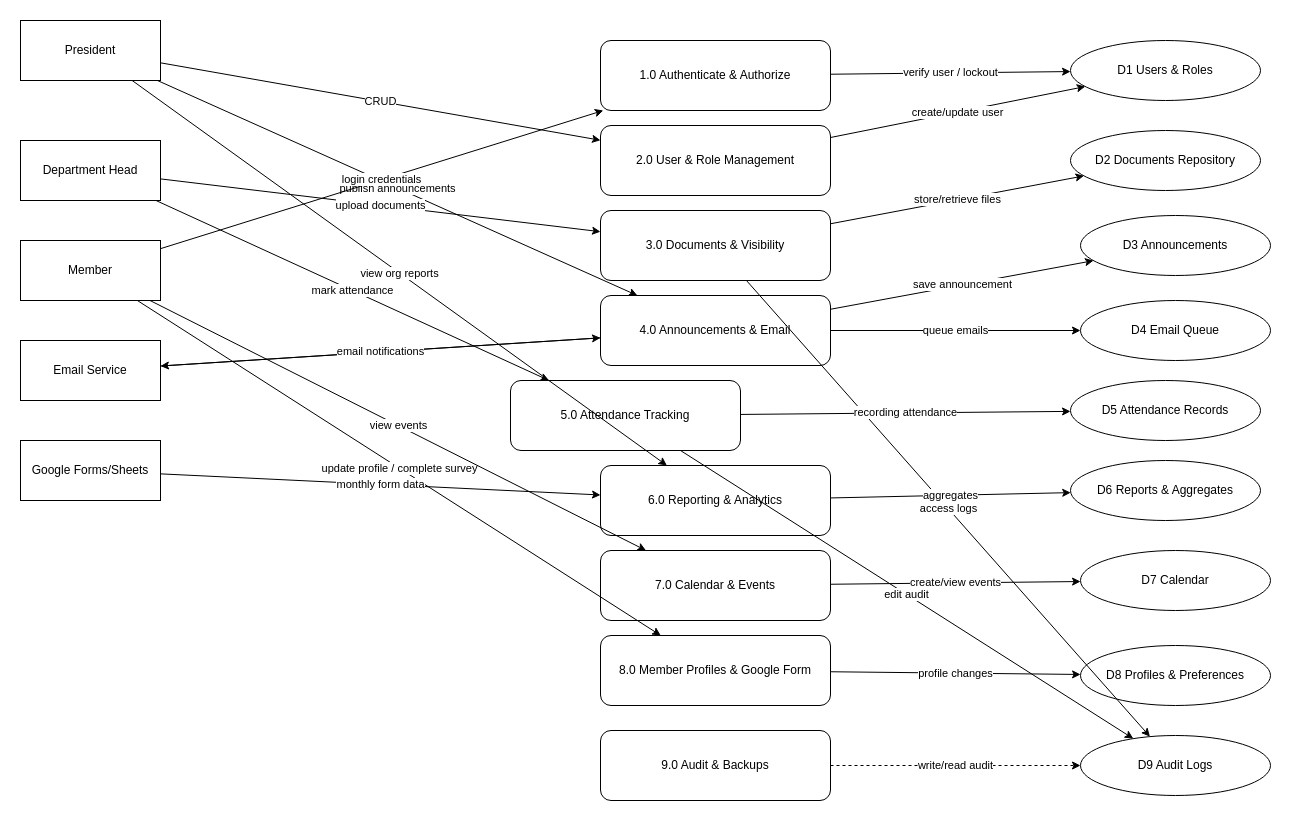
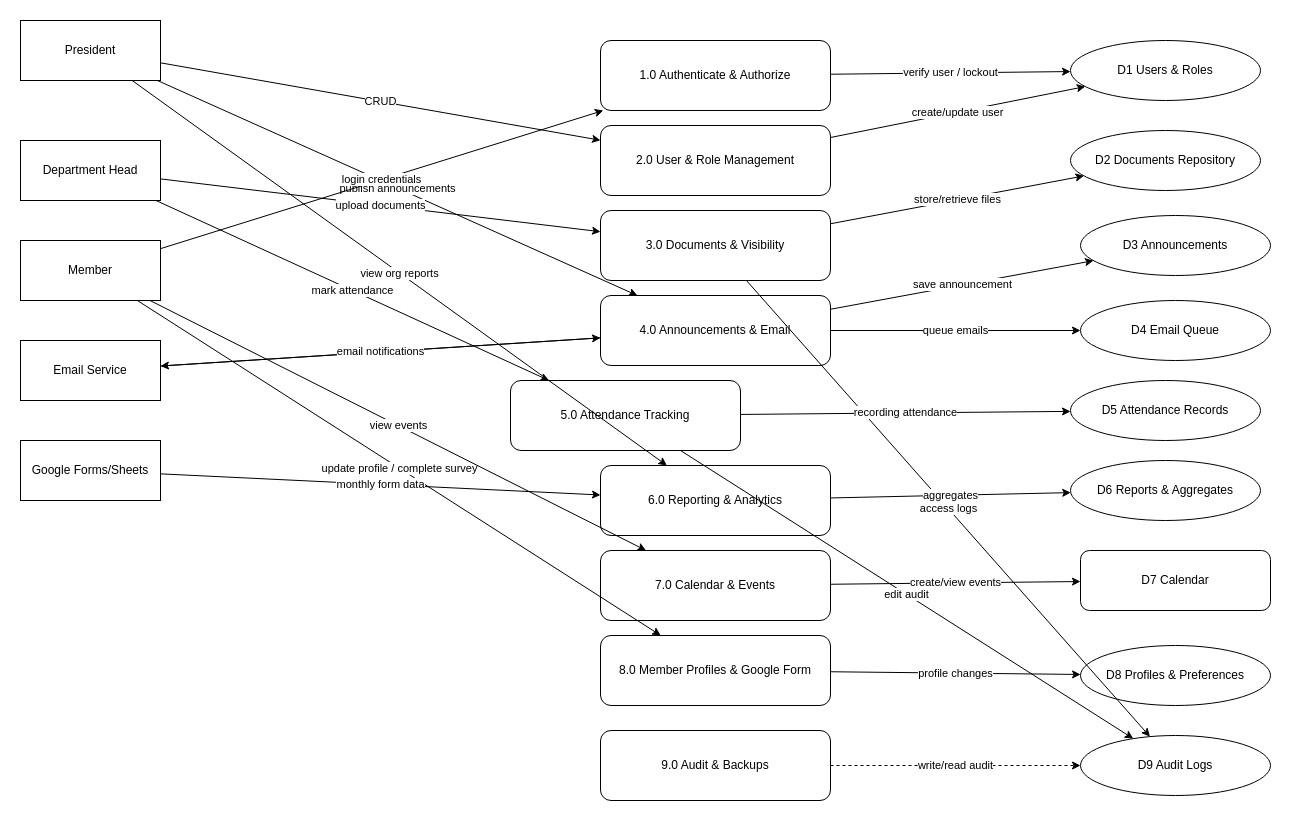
(1176, 581) -> (1176, 581)
